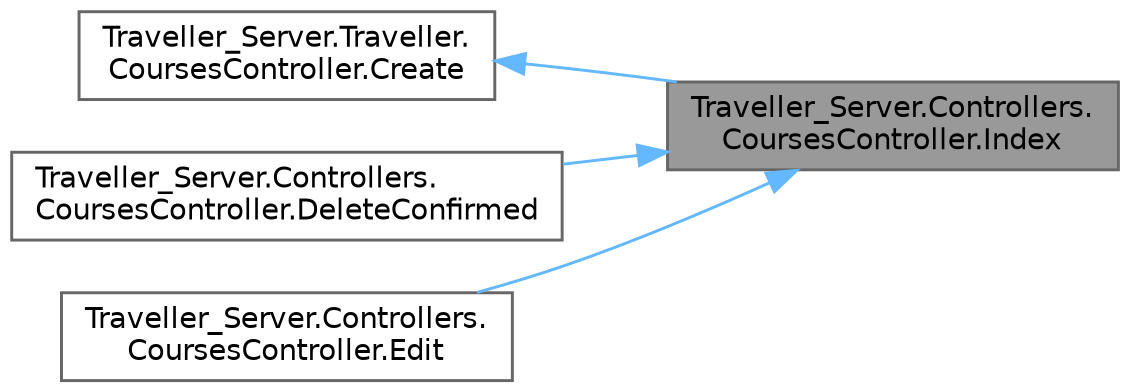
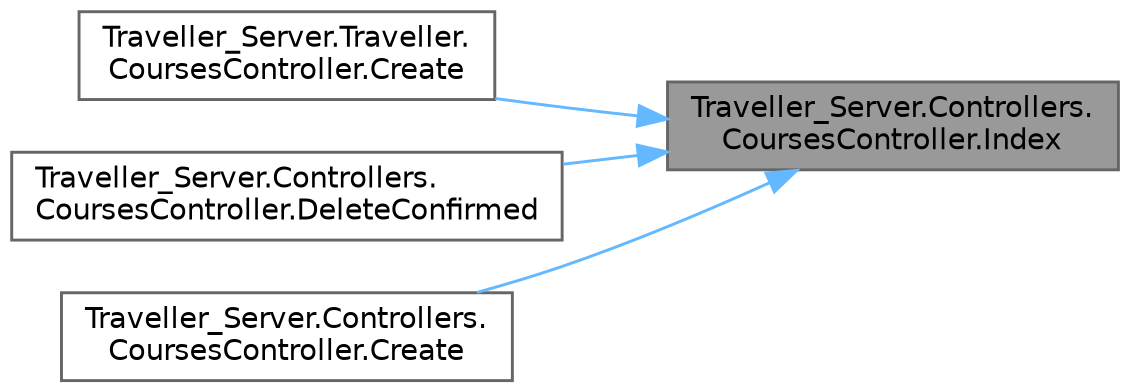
(601, 72) -> (567, 108)
(287, 337) -> (287, 337)
